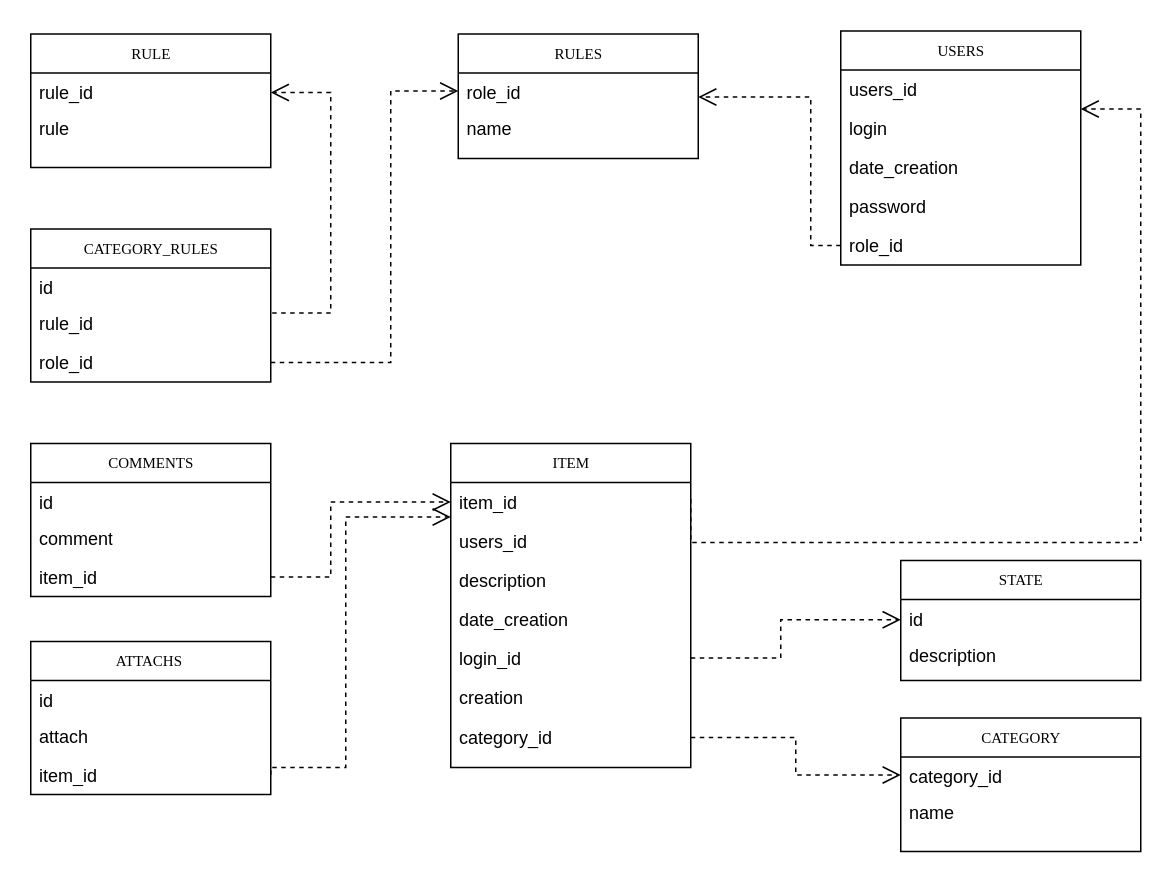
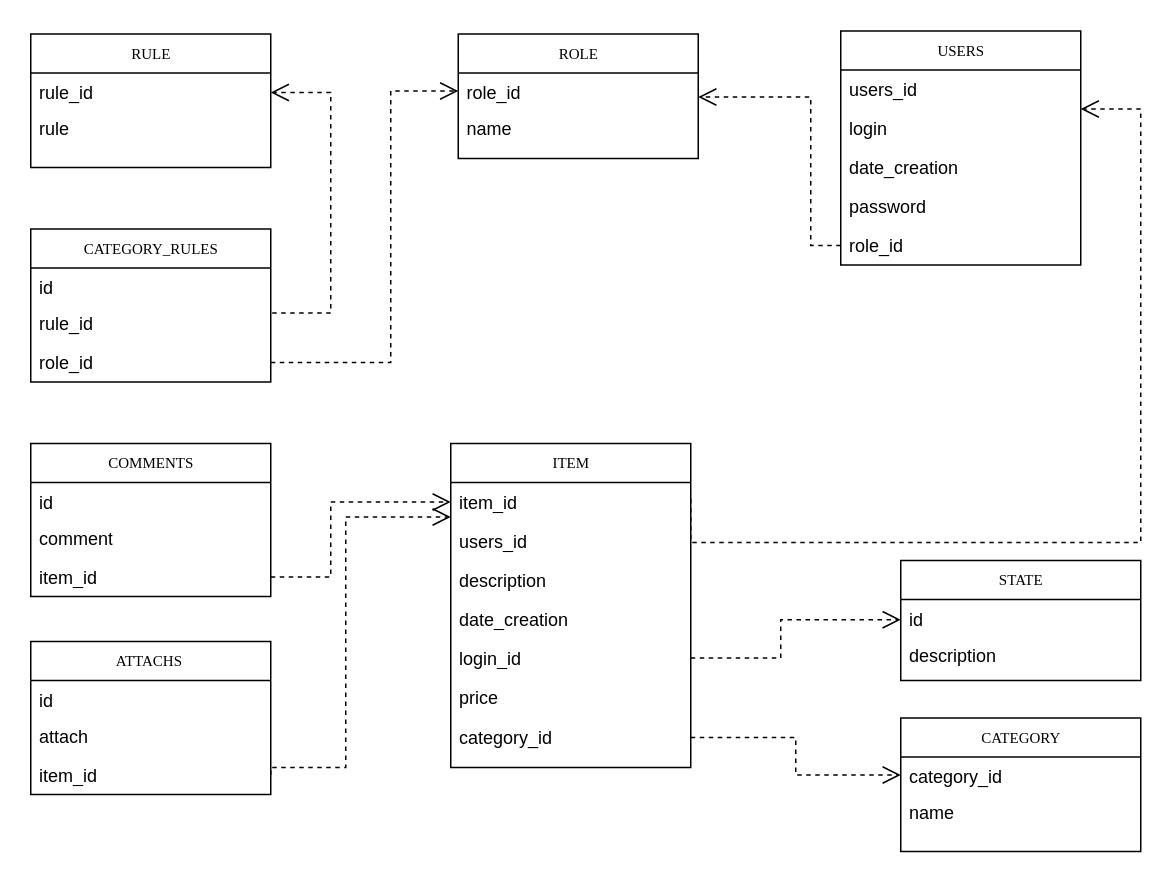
(579, 53) -> (579, 53)
(498, 699) -> (483, 699)
